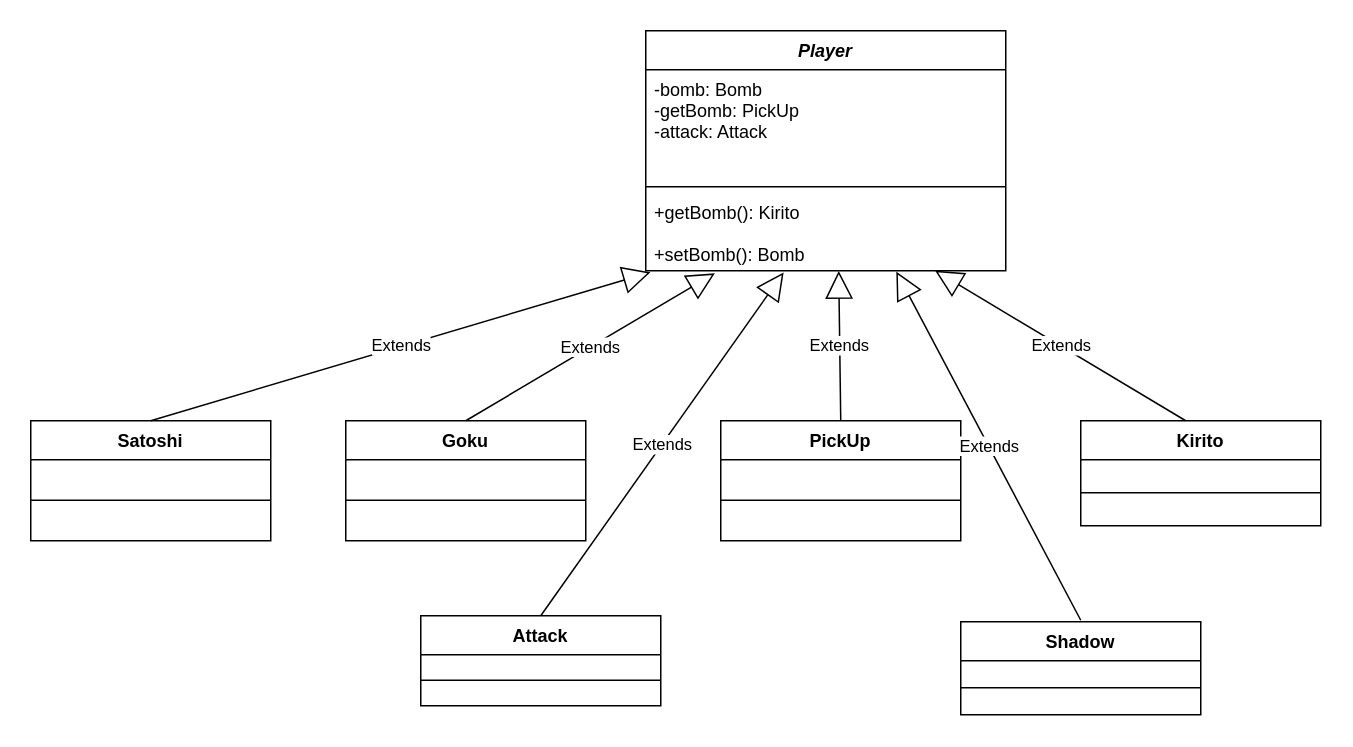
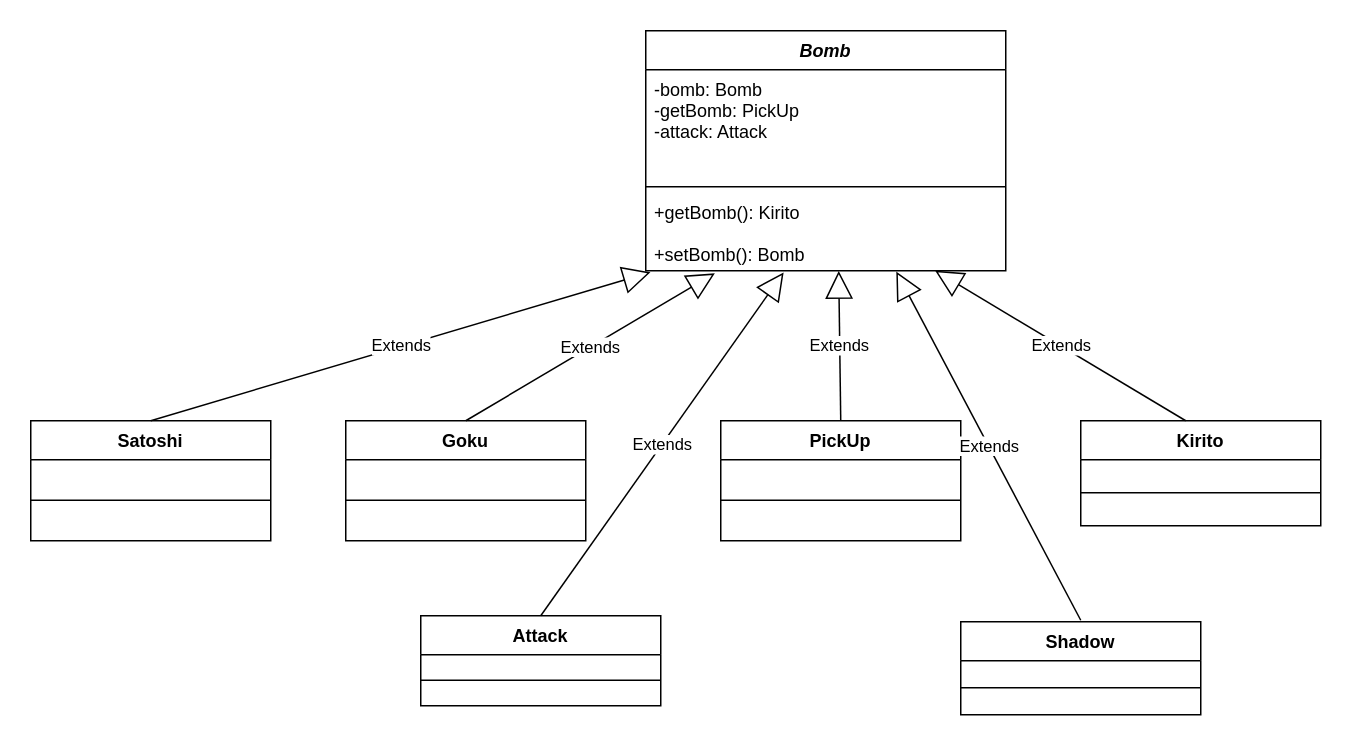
(825, 51) -> (825, 51)
